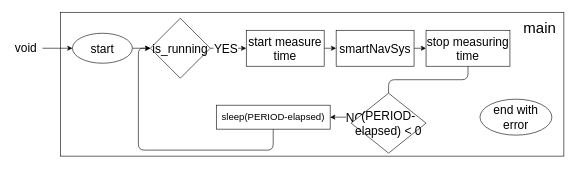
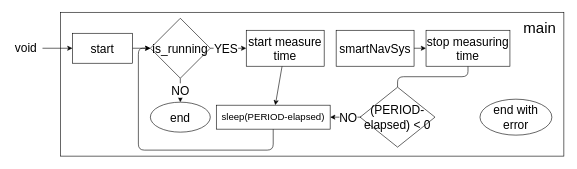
(102, 48) -> (102, 48)
(330, 48) -> (279, 84)
none -> (180, 91)
none -> (180, 117)
(389, 123) -> (398, 117)
